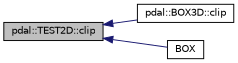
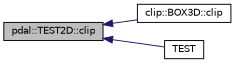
(186, 13) -> (184, 13)
(186, 50) -> (184, 50)
